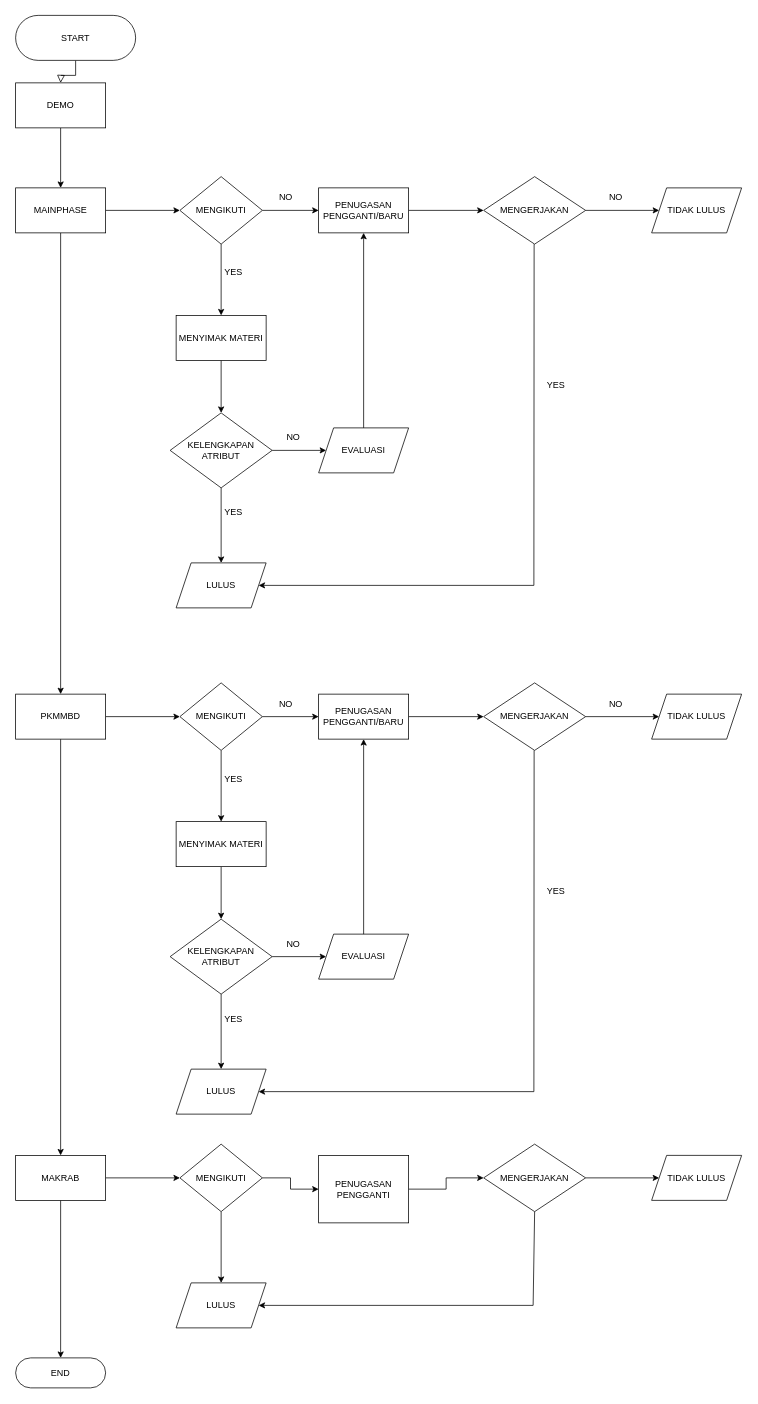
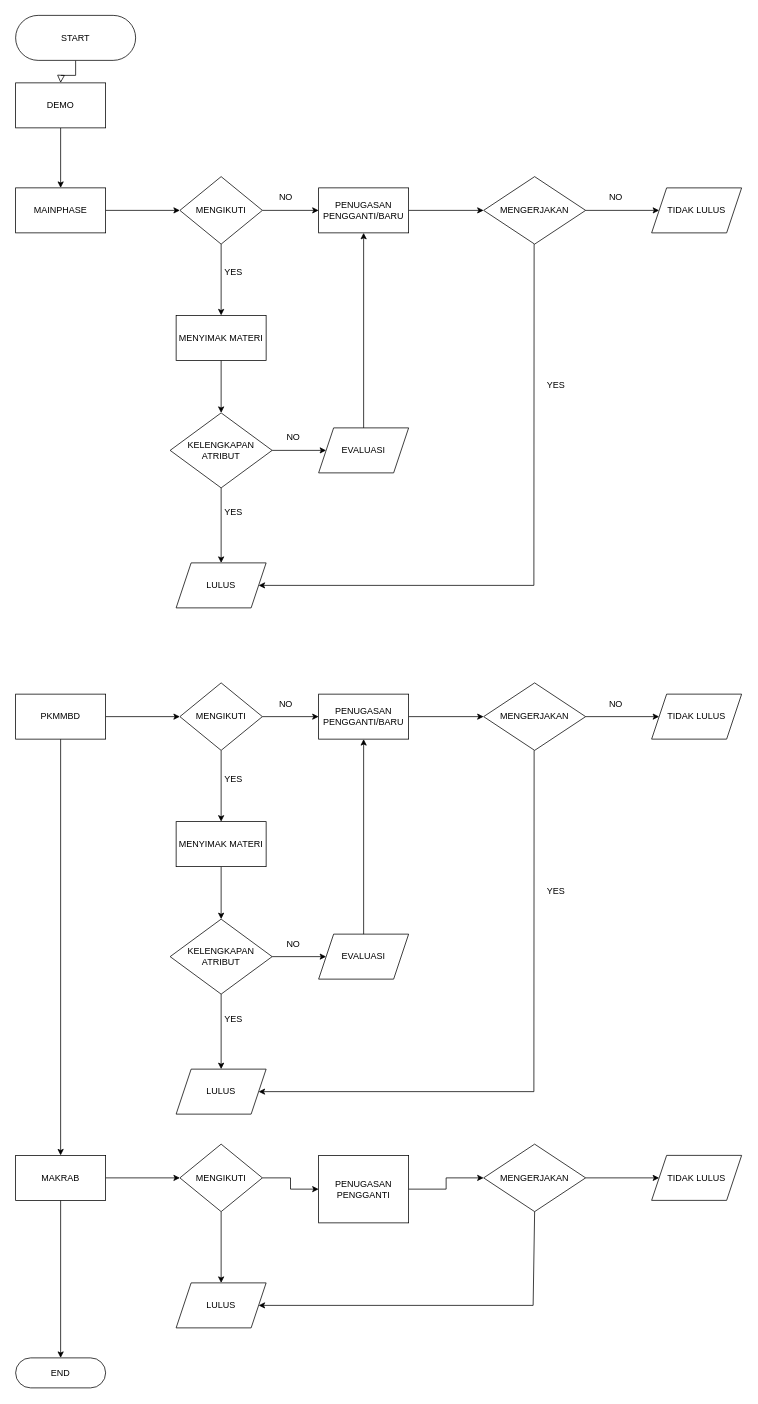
(60, 461) -> none
